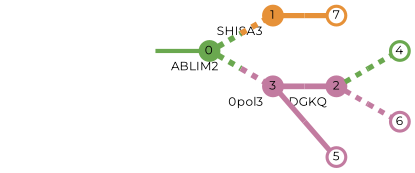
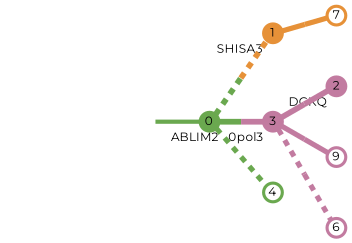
(241, 69) -> (241, 122)
(368, 69) -> (241, 157)
(368, 104) -> (304, 174)
(336, 157) -> (336, 157)
